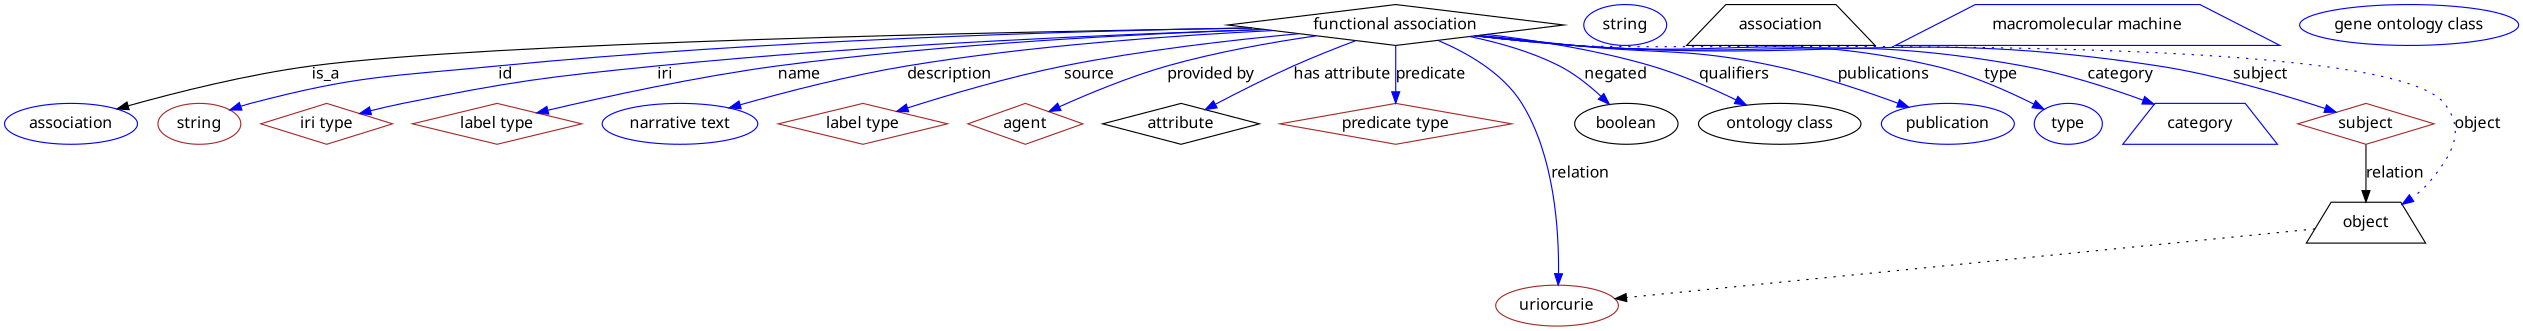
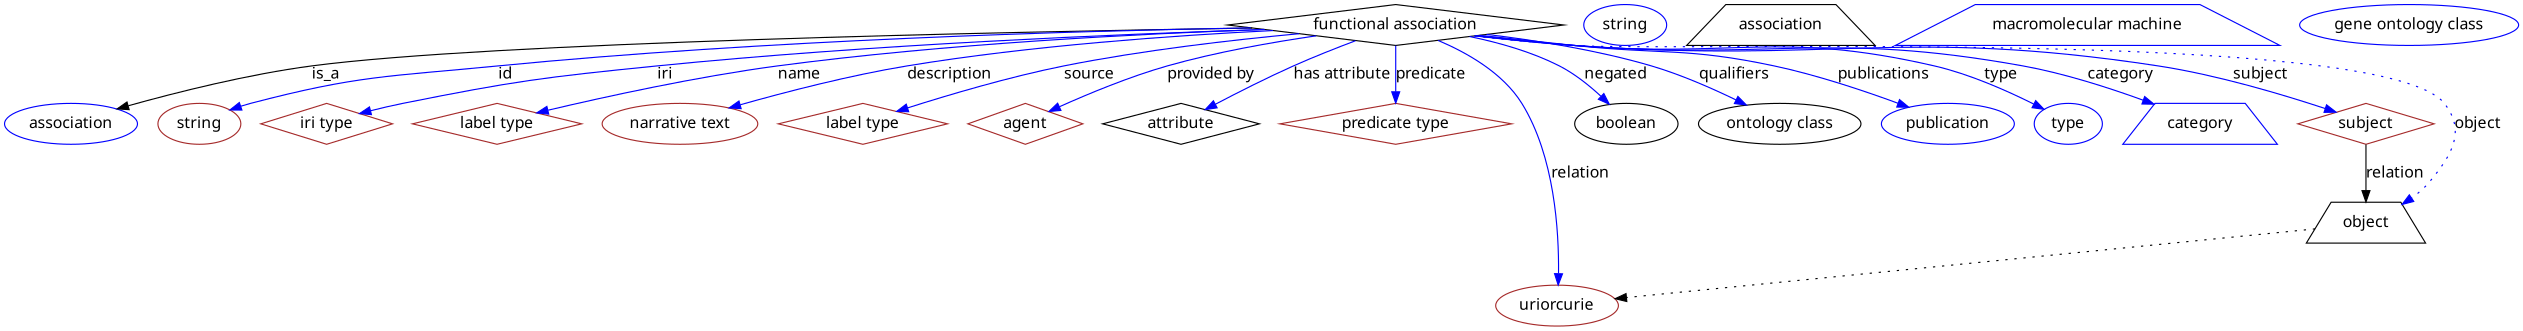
(680, 124) -> (680, 124)
